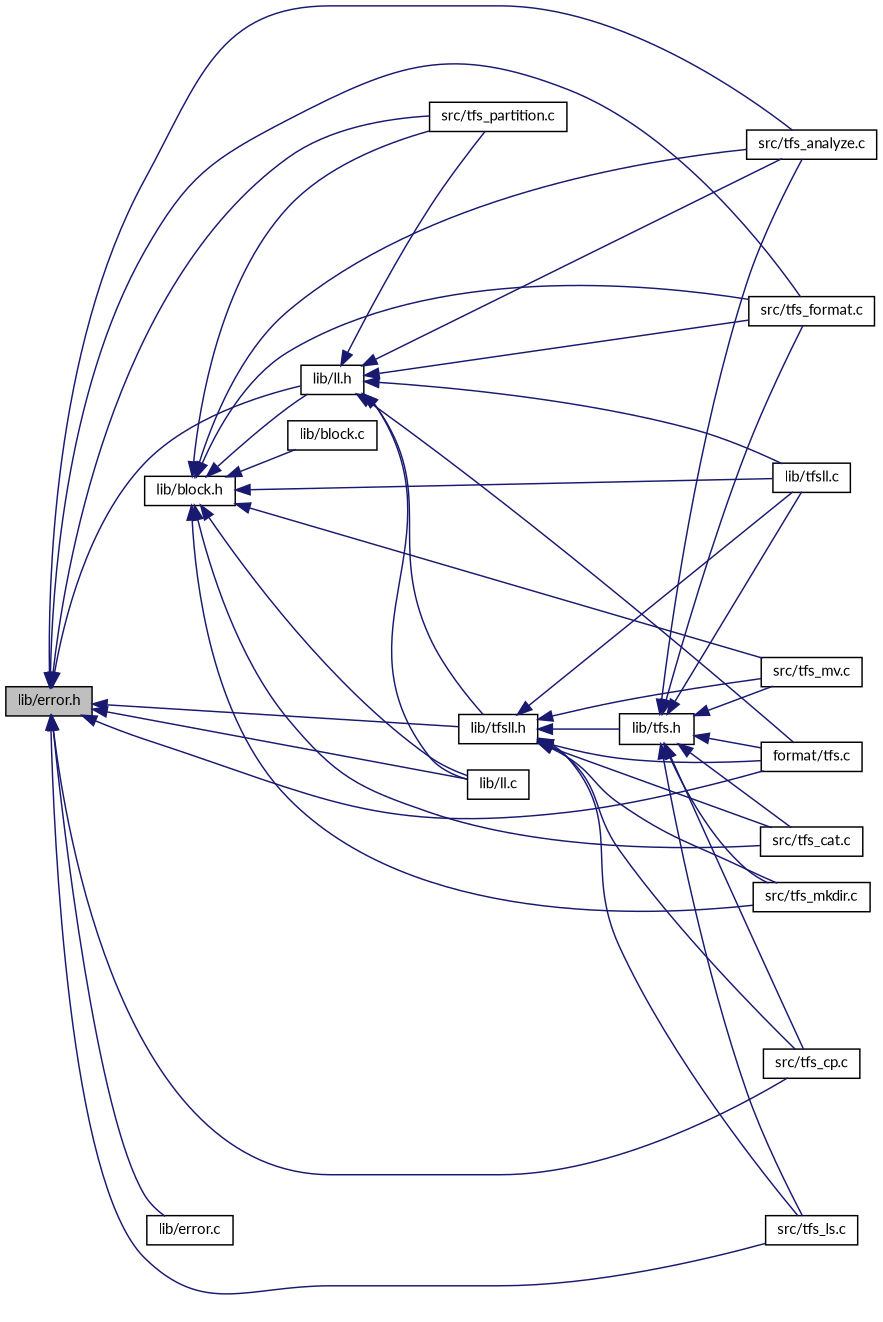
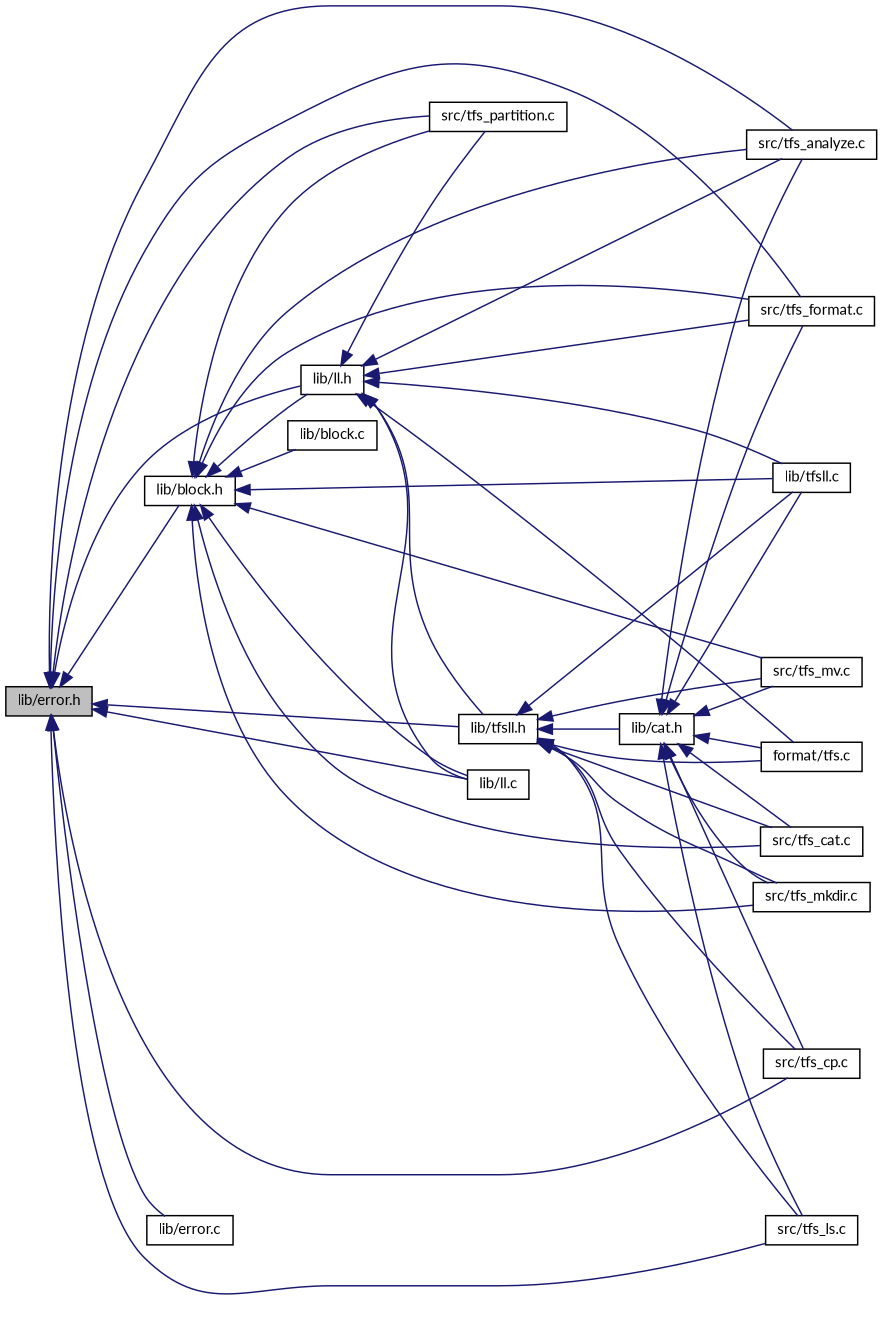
(657, 729) -> (657, 729)
(407, 815) -> (124, 590)
